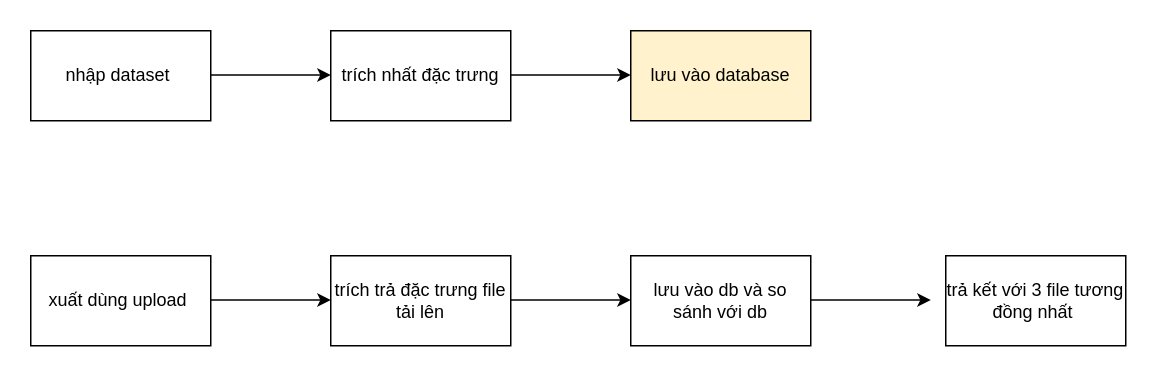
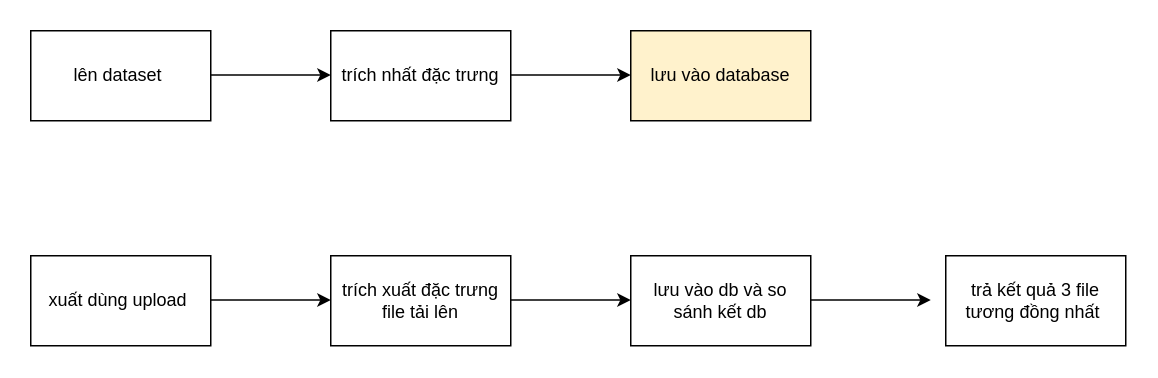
(121, 76) -> (121, 76)
(421, 301) -> (421, 301)
(721, 301) -> (721, 301)
(1036, 301) -> (1036, 301)
